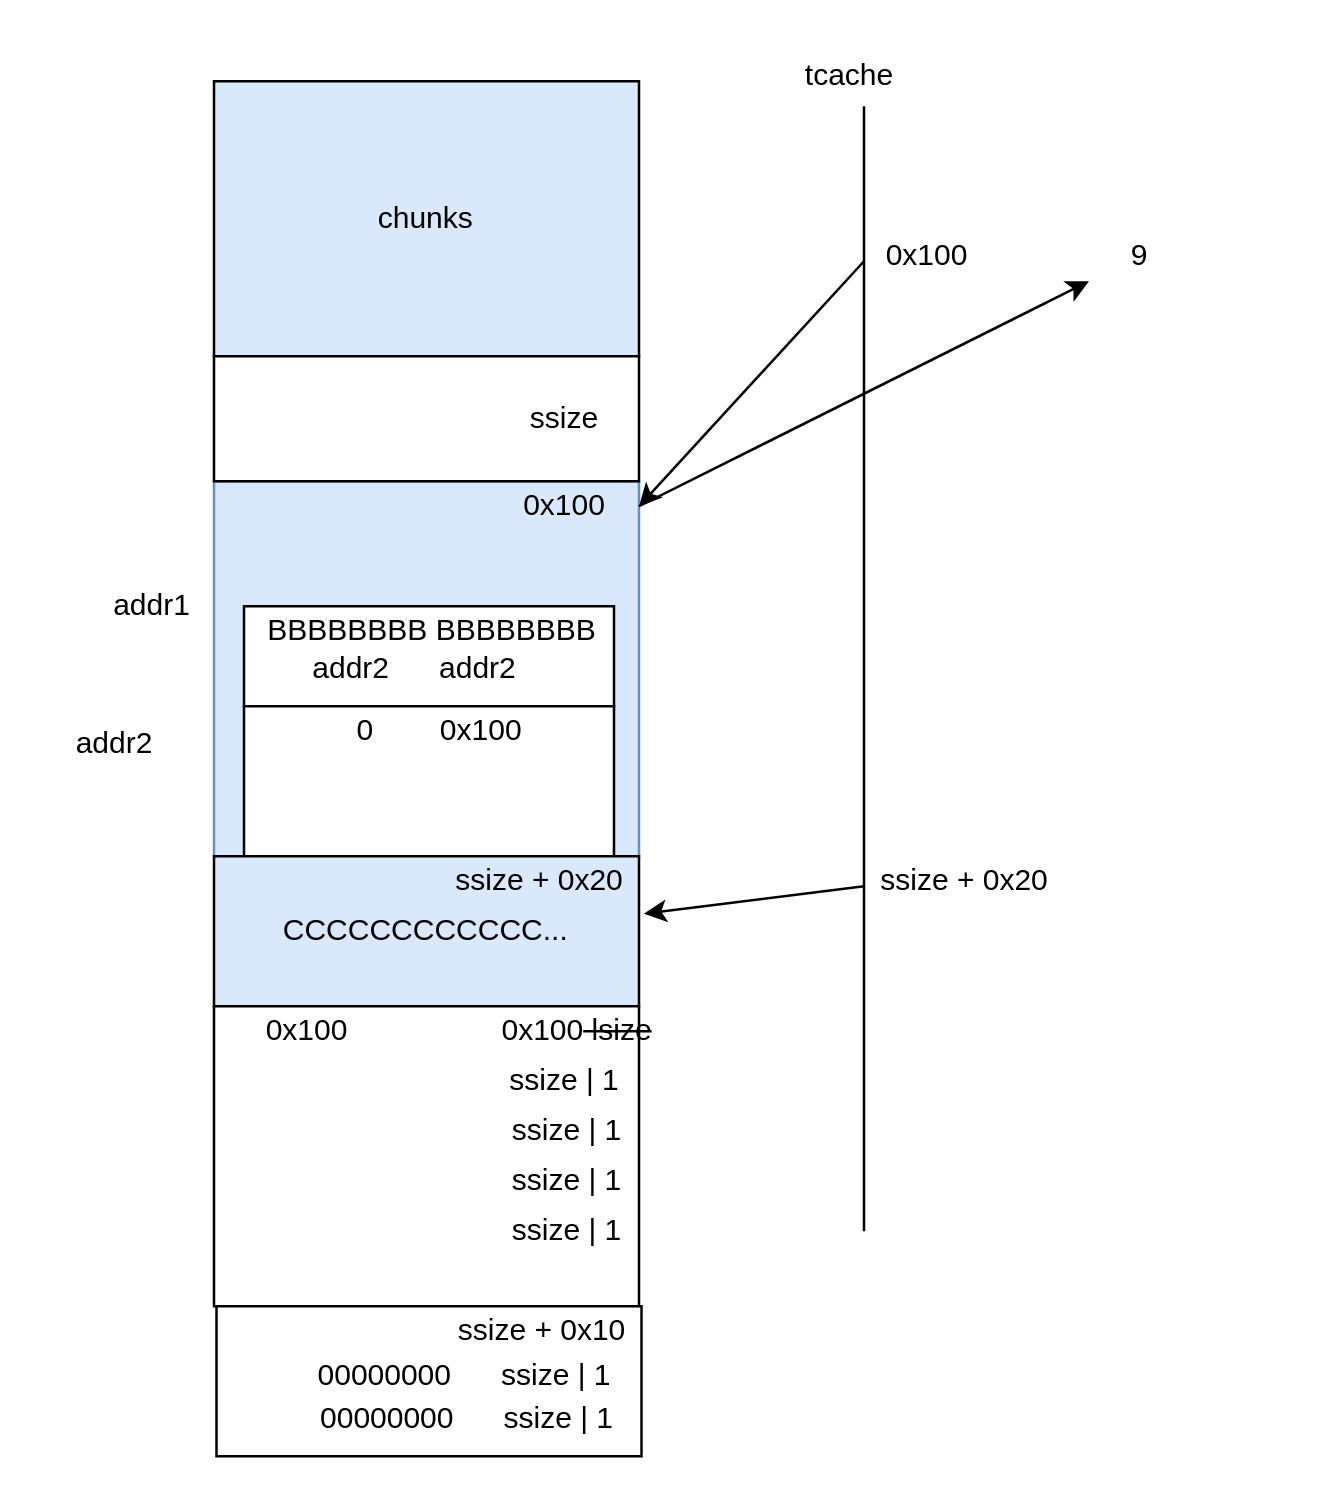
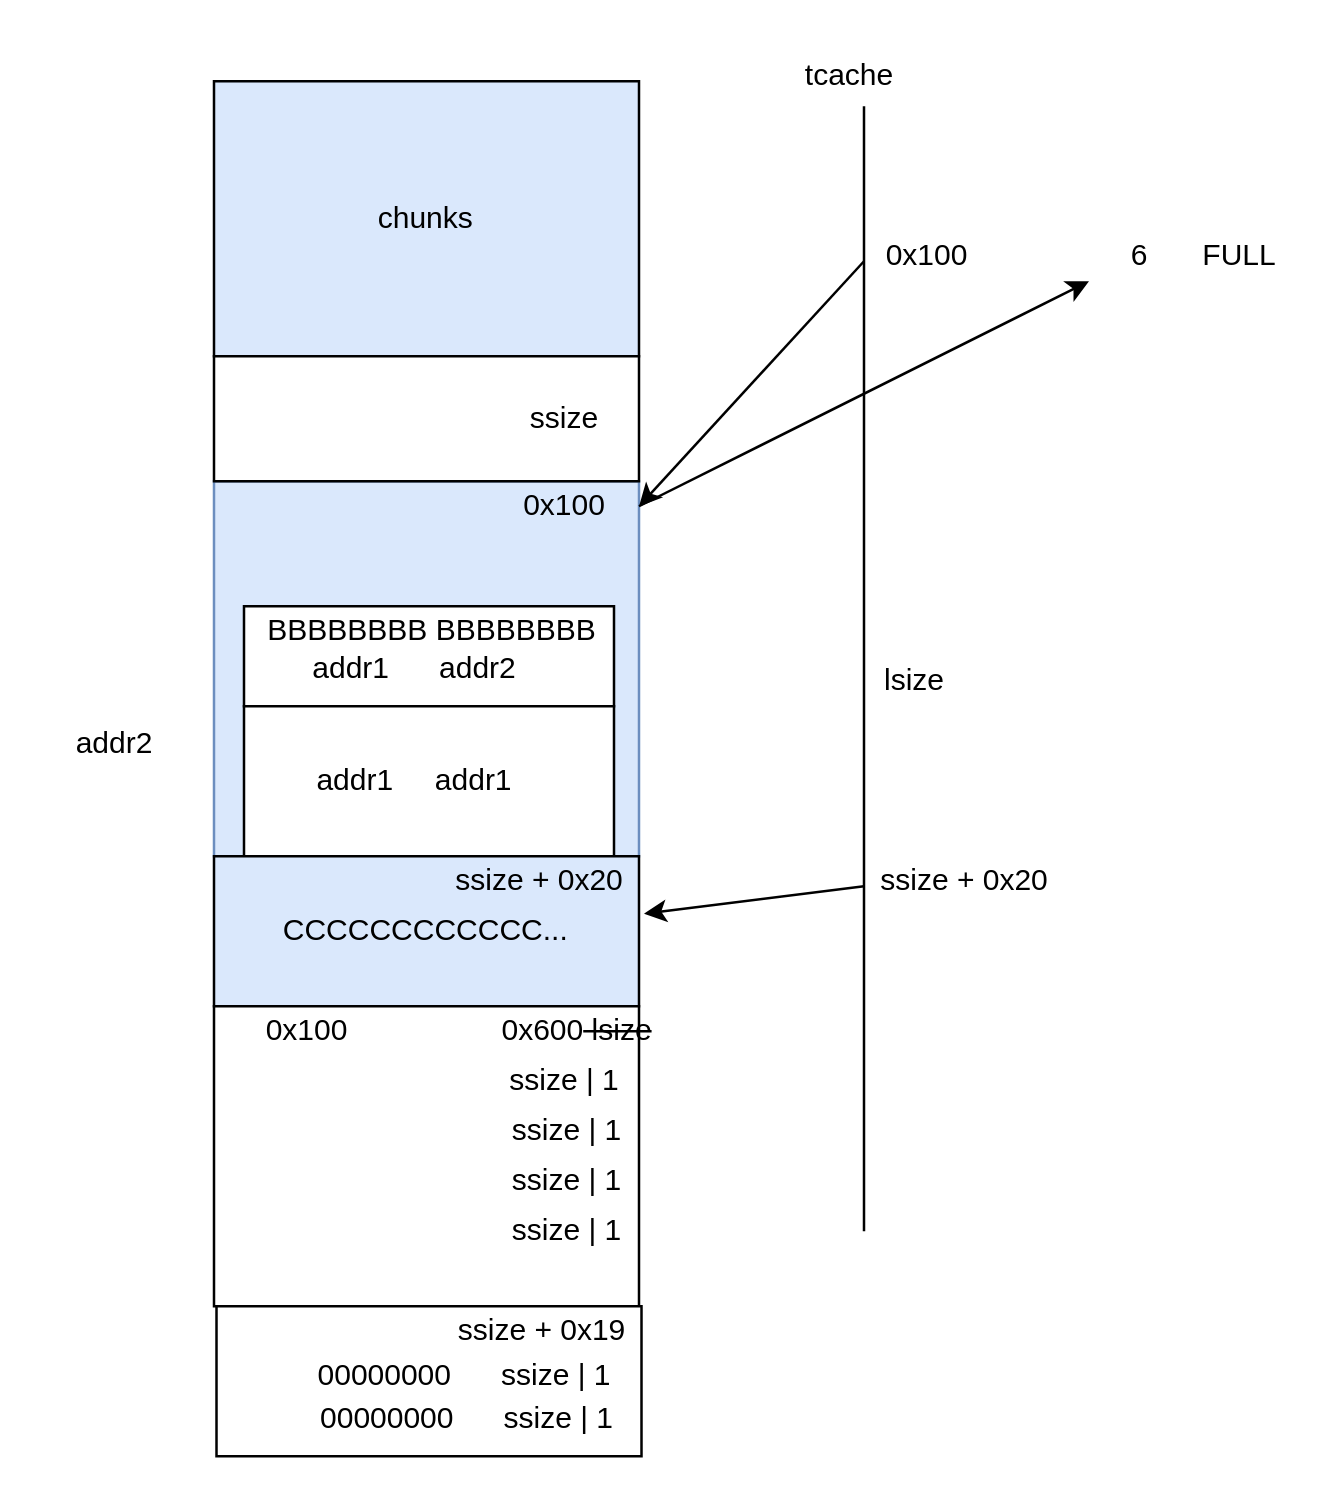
(1140, 256) -> (1140, 256)
none -> (1239, 256)
(151, 606) -> none
(415, 669) -> (415, 669)
none -> (914, 681)
(439, 731) -> none
none -> (414, 781)
(578, 1031) -> (578, 1031)
(543, 1331) -> (543, 1331)
